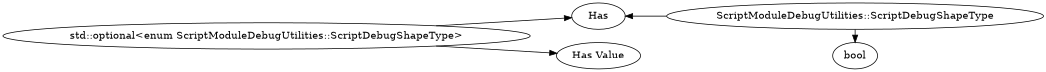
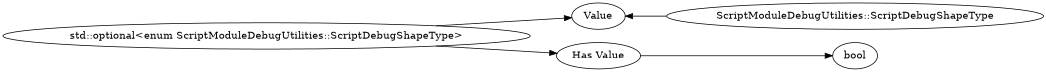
(598, 16) -> (598, 16)
(855, 32) -> (733, 56)
